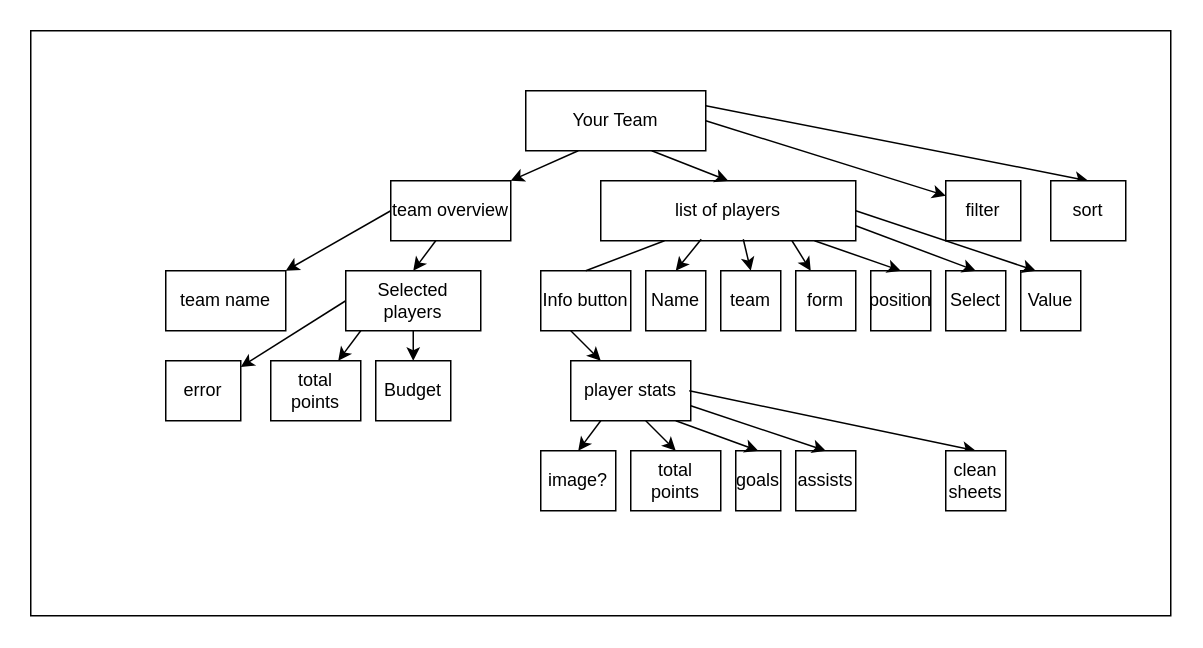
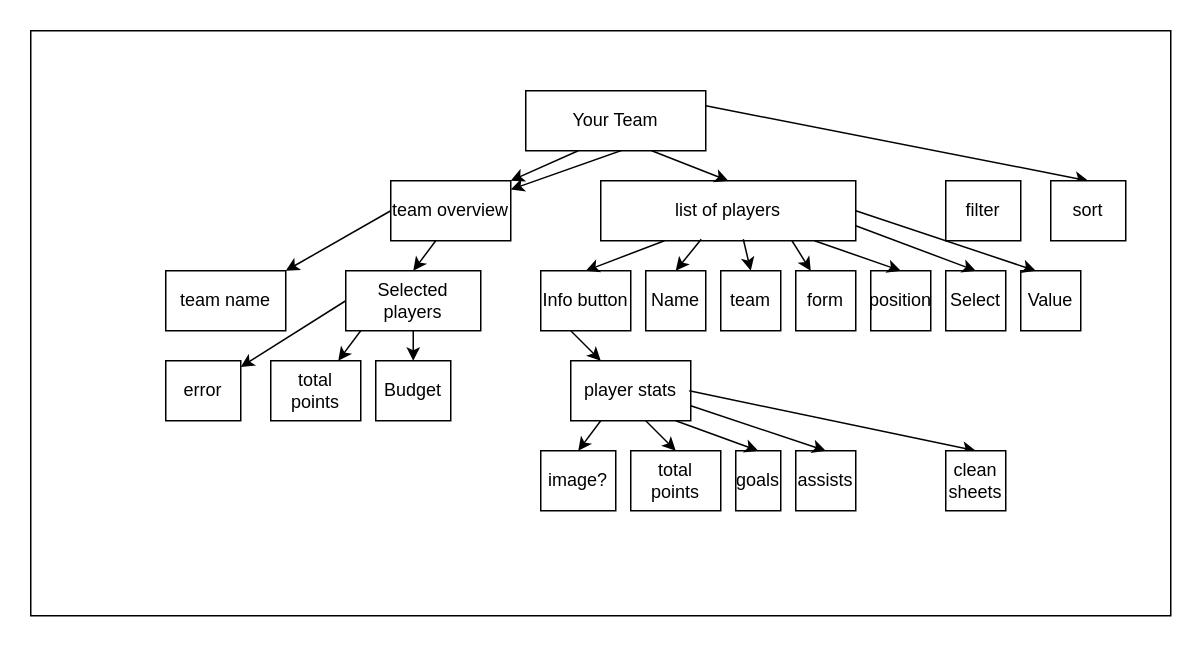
(821, 157) -> (570, 169)
(592, 268) -> (597, 267)
